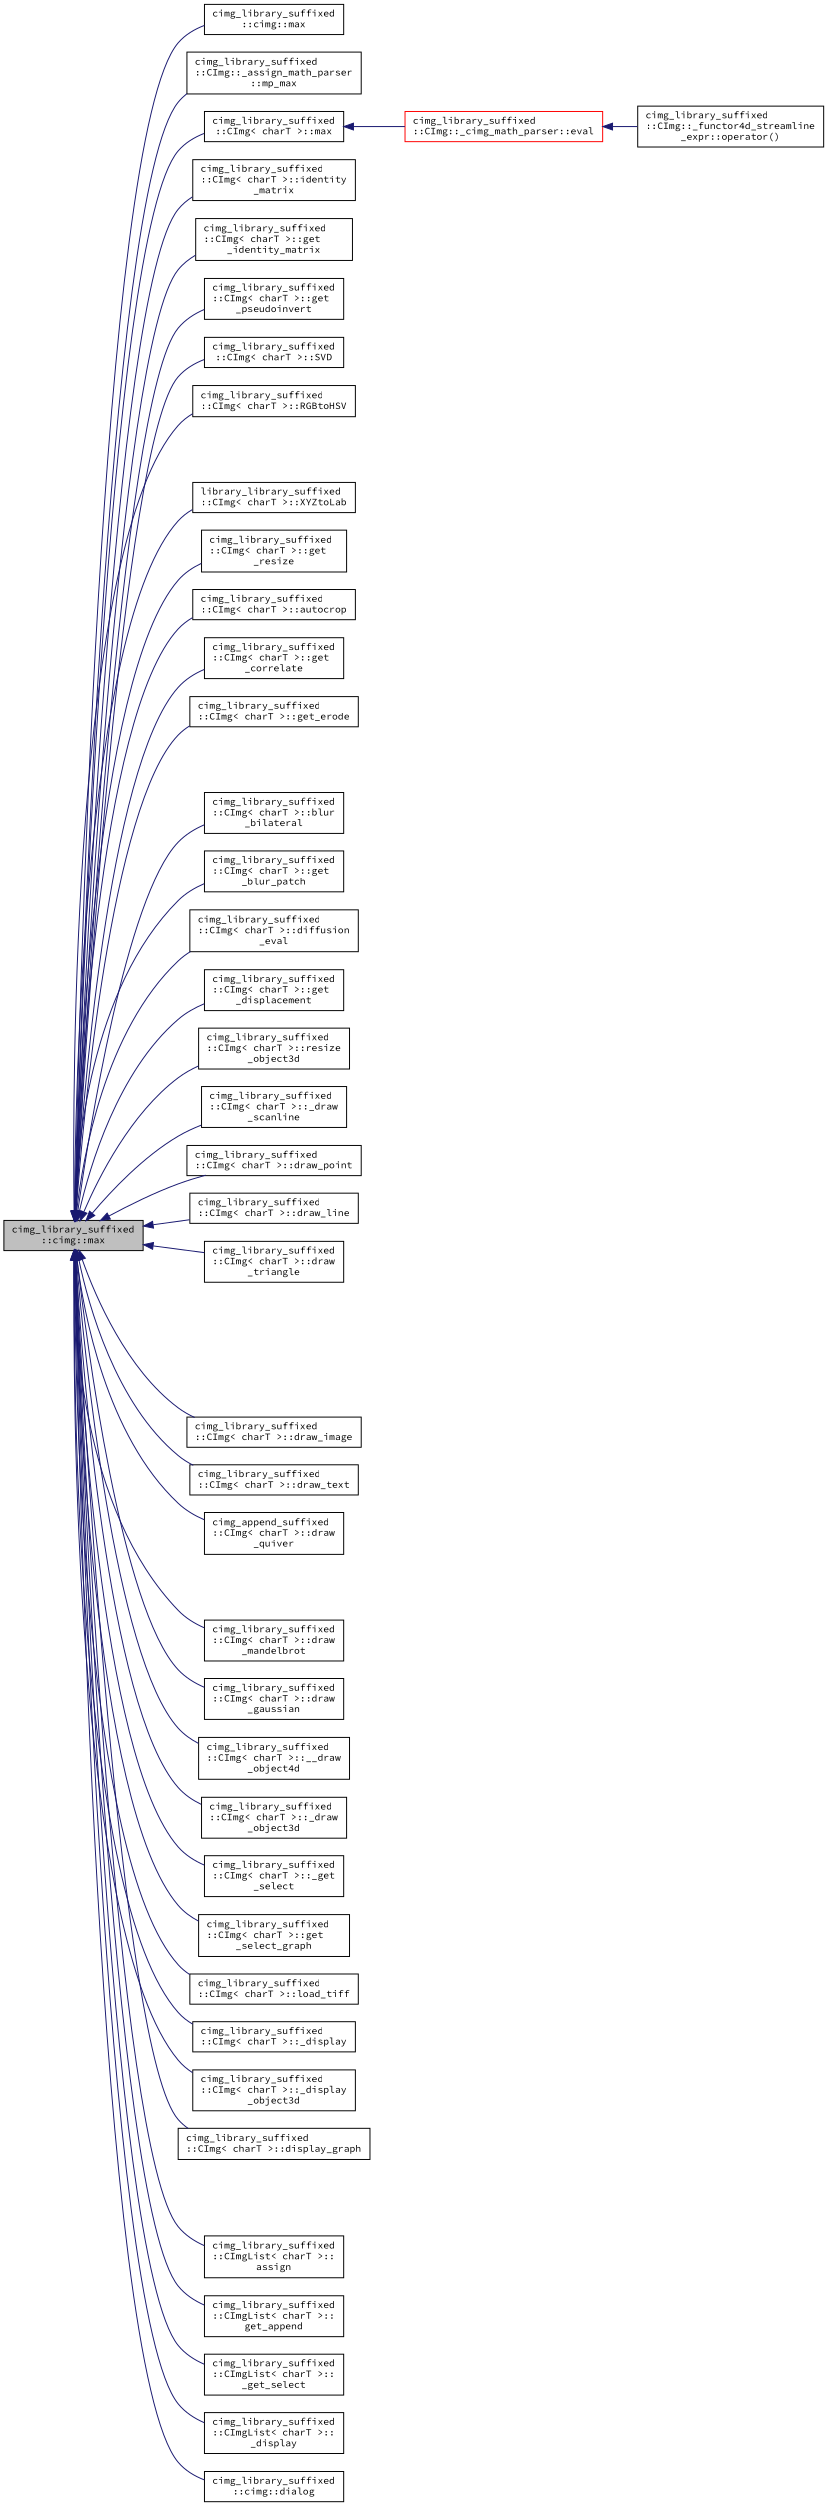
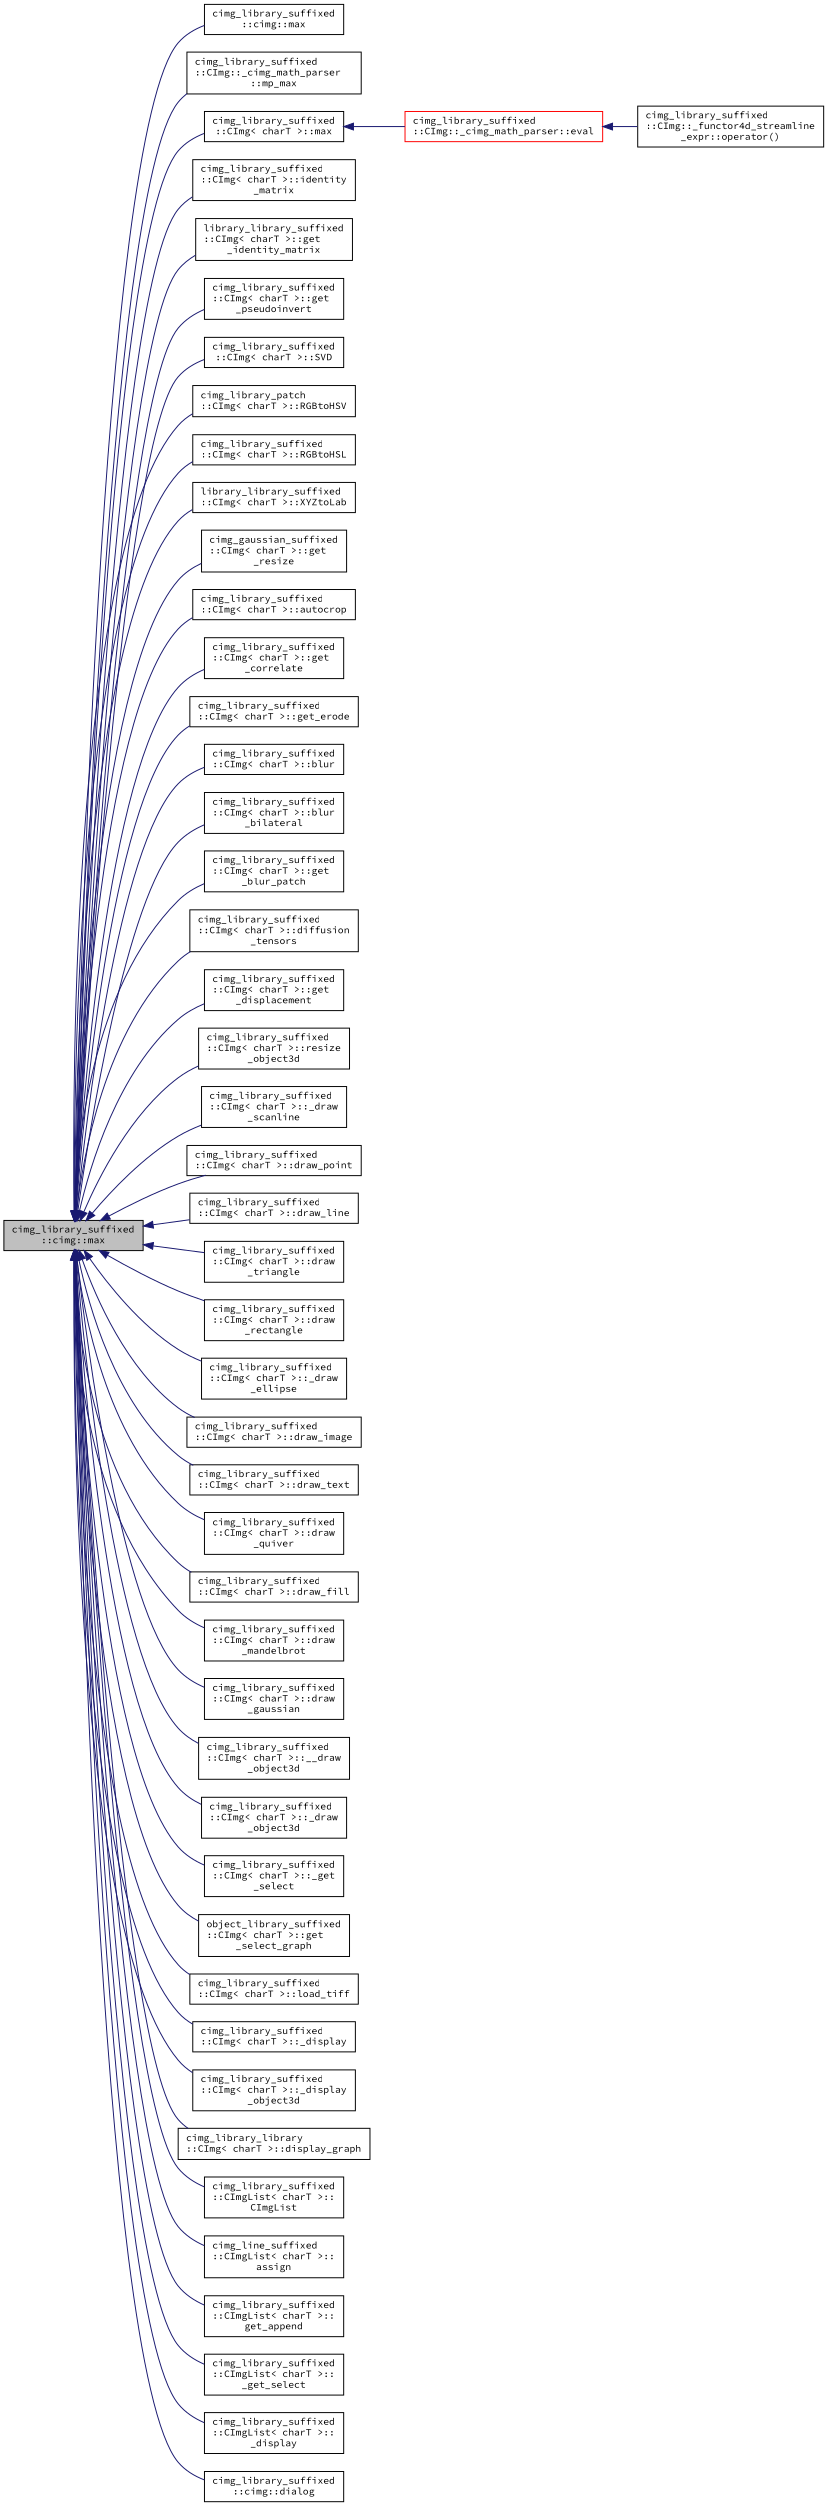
(274, 73) -> (274, 73)
(274, 240) -> (274, 240)
(274, 401) -> (274, 401)
none -> (274, 450)
(274, 551) -> (274, 551)
none -> (274, 759)
(274, 931) -> (274, 931)
none -> (274, 1320)
none -> (274, 1379)
(274, 1533) -> (274, 1533)
none -> (274, 1587)
(274, 1758) -> (274, 1758)
(274, 1936) -> (274, 1936)
(274, 2144) -> (274, 2144)
none -> (274, 2197)
(274, 2257) -> (274, 2257)
